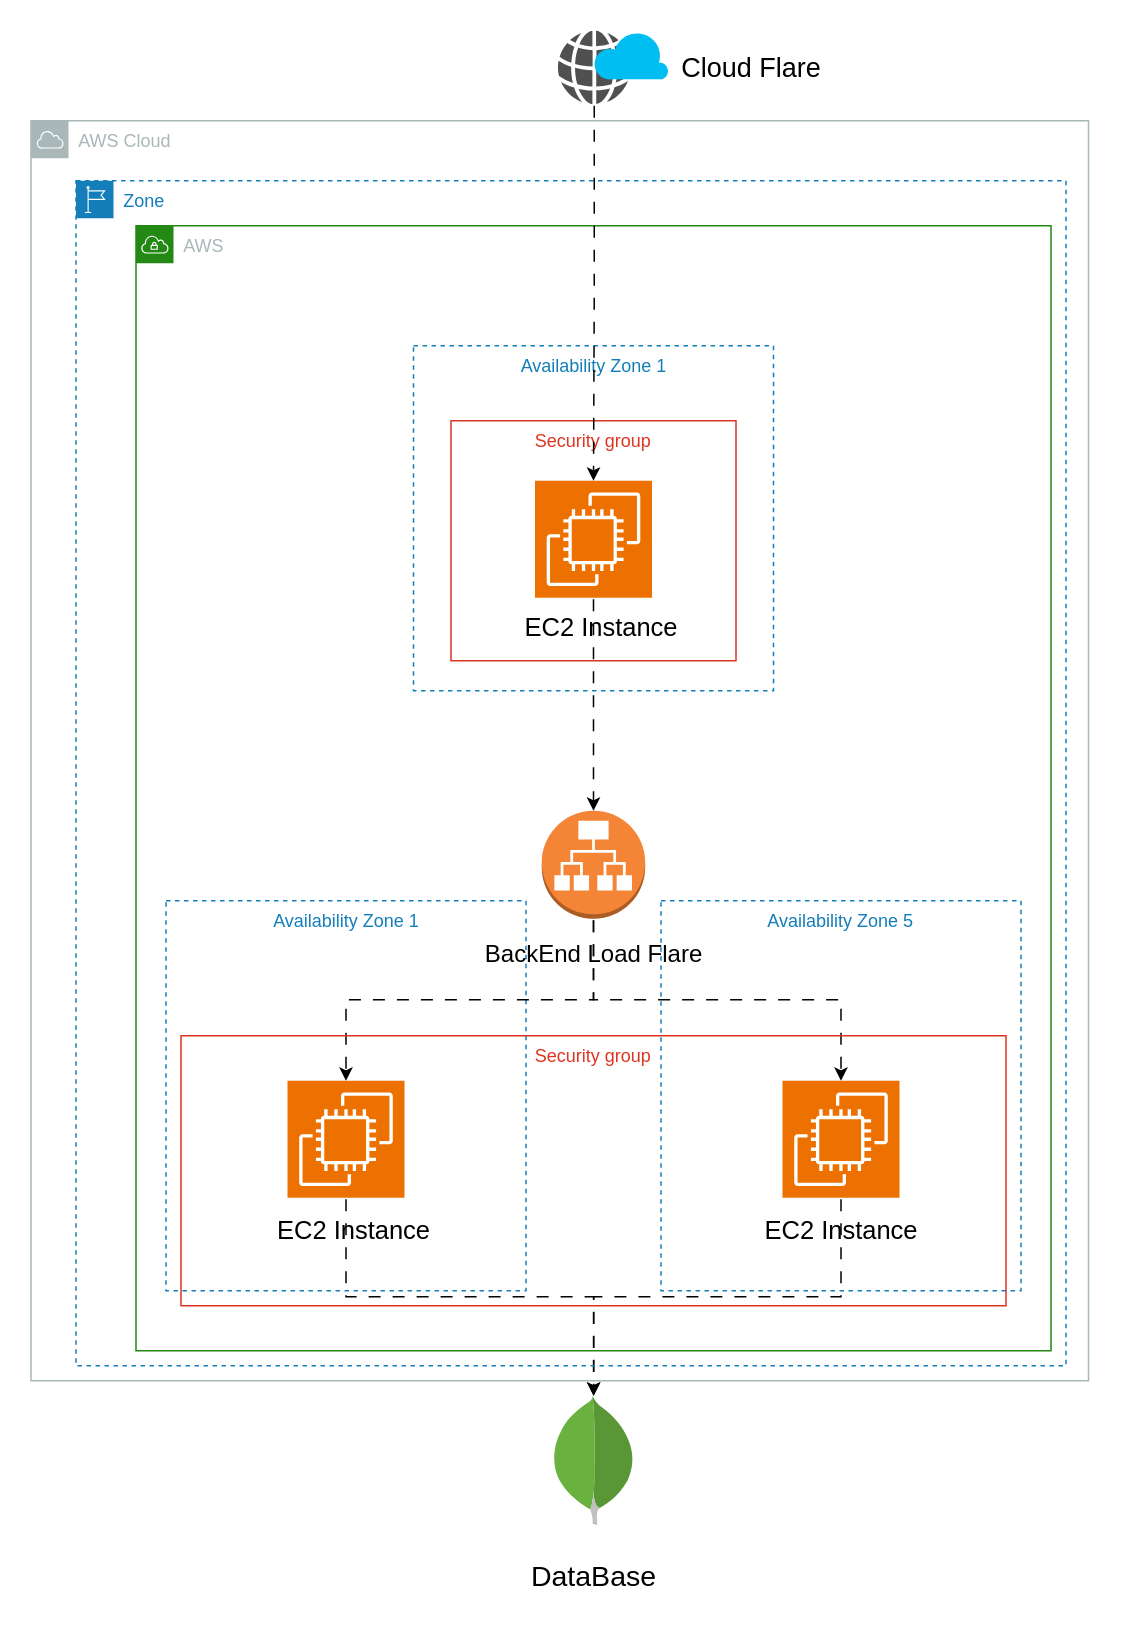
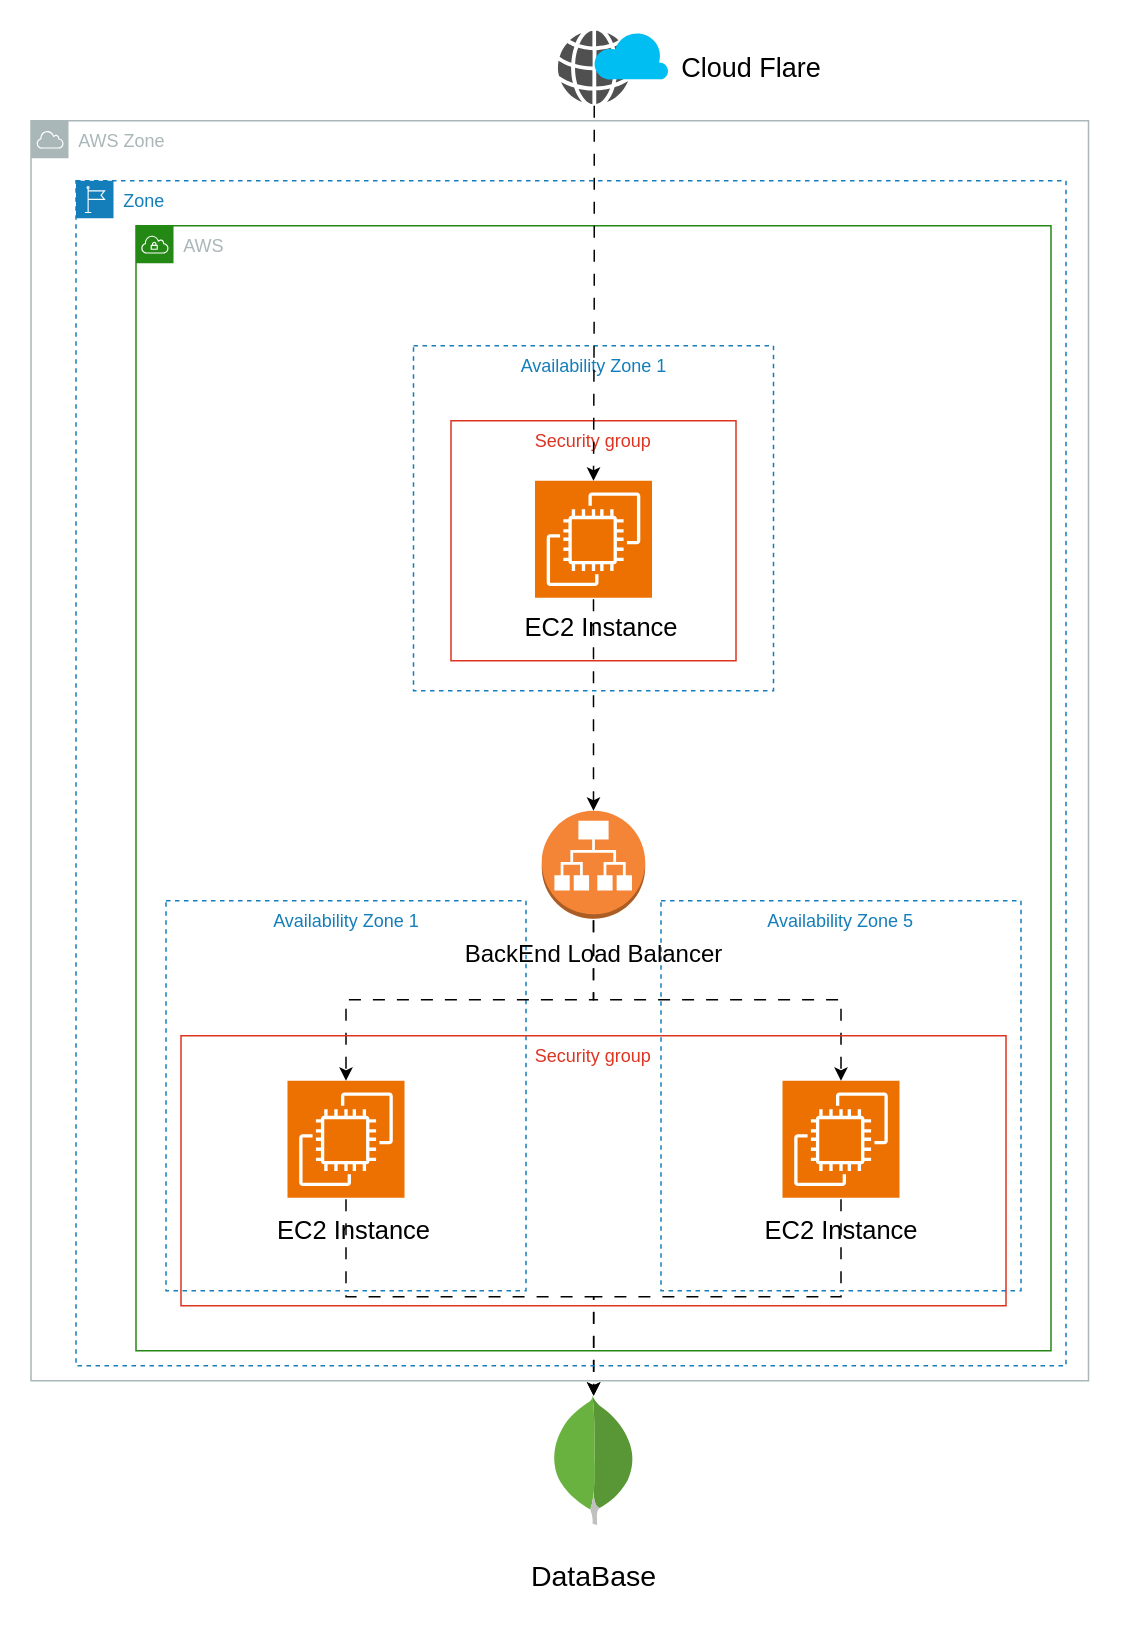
(119, 142) -> (117, 142)
(594, 953) -> (594, 953)
